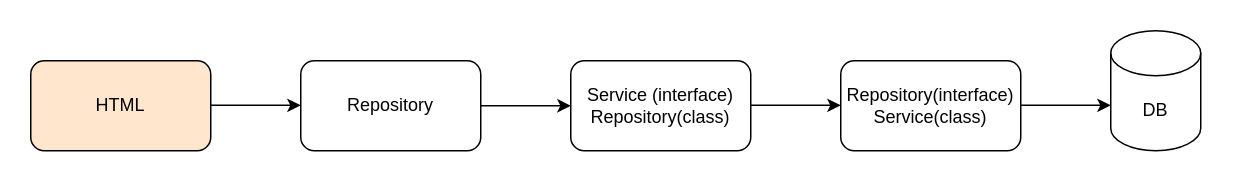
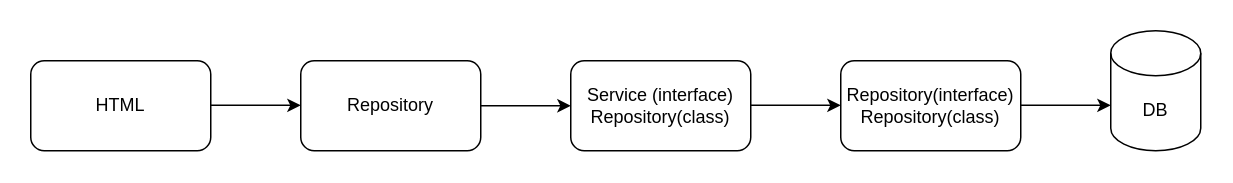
(121, 106) -> (121, 106)
(931, 106) -> (931, 106)
